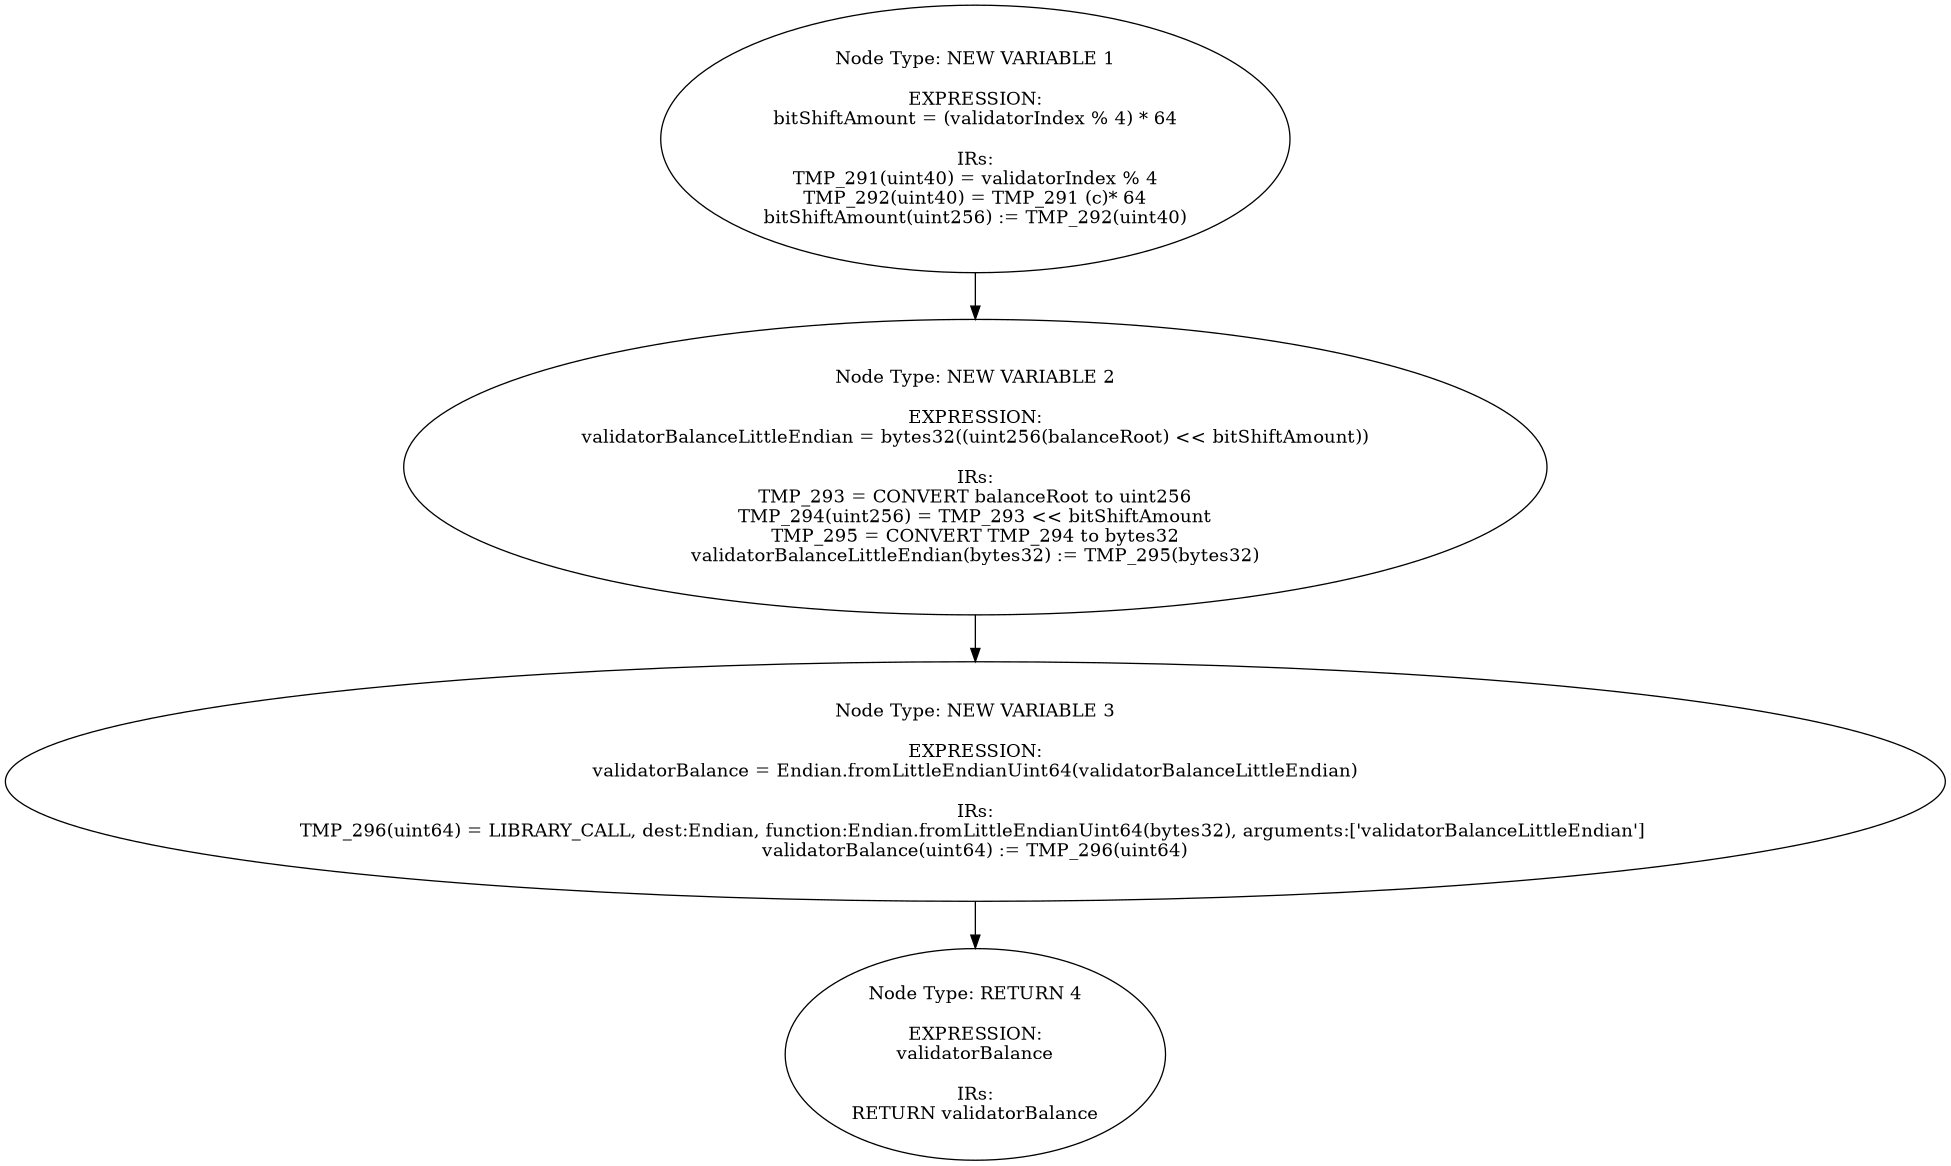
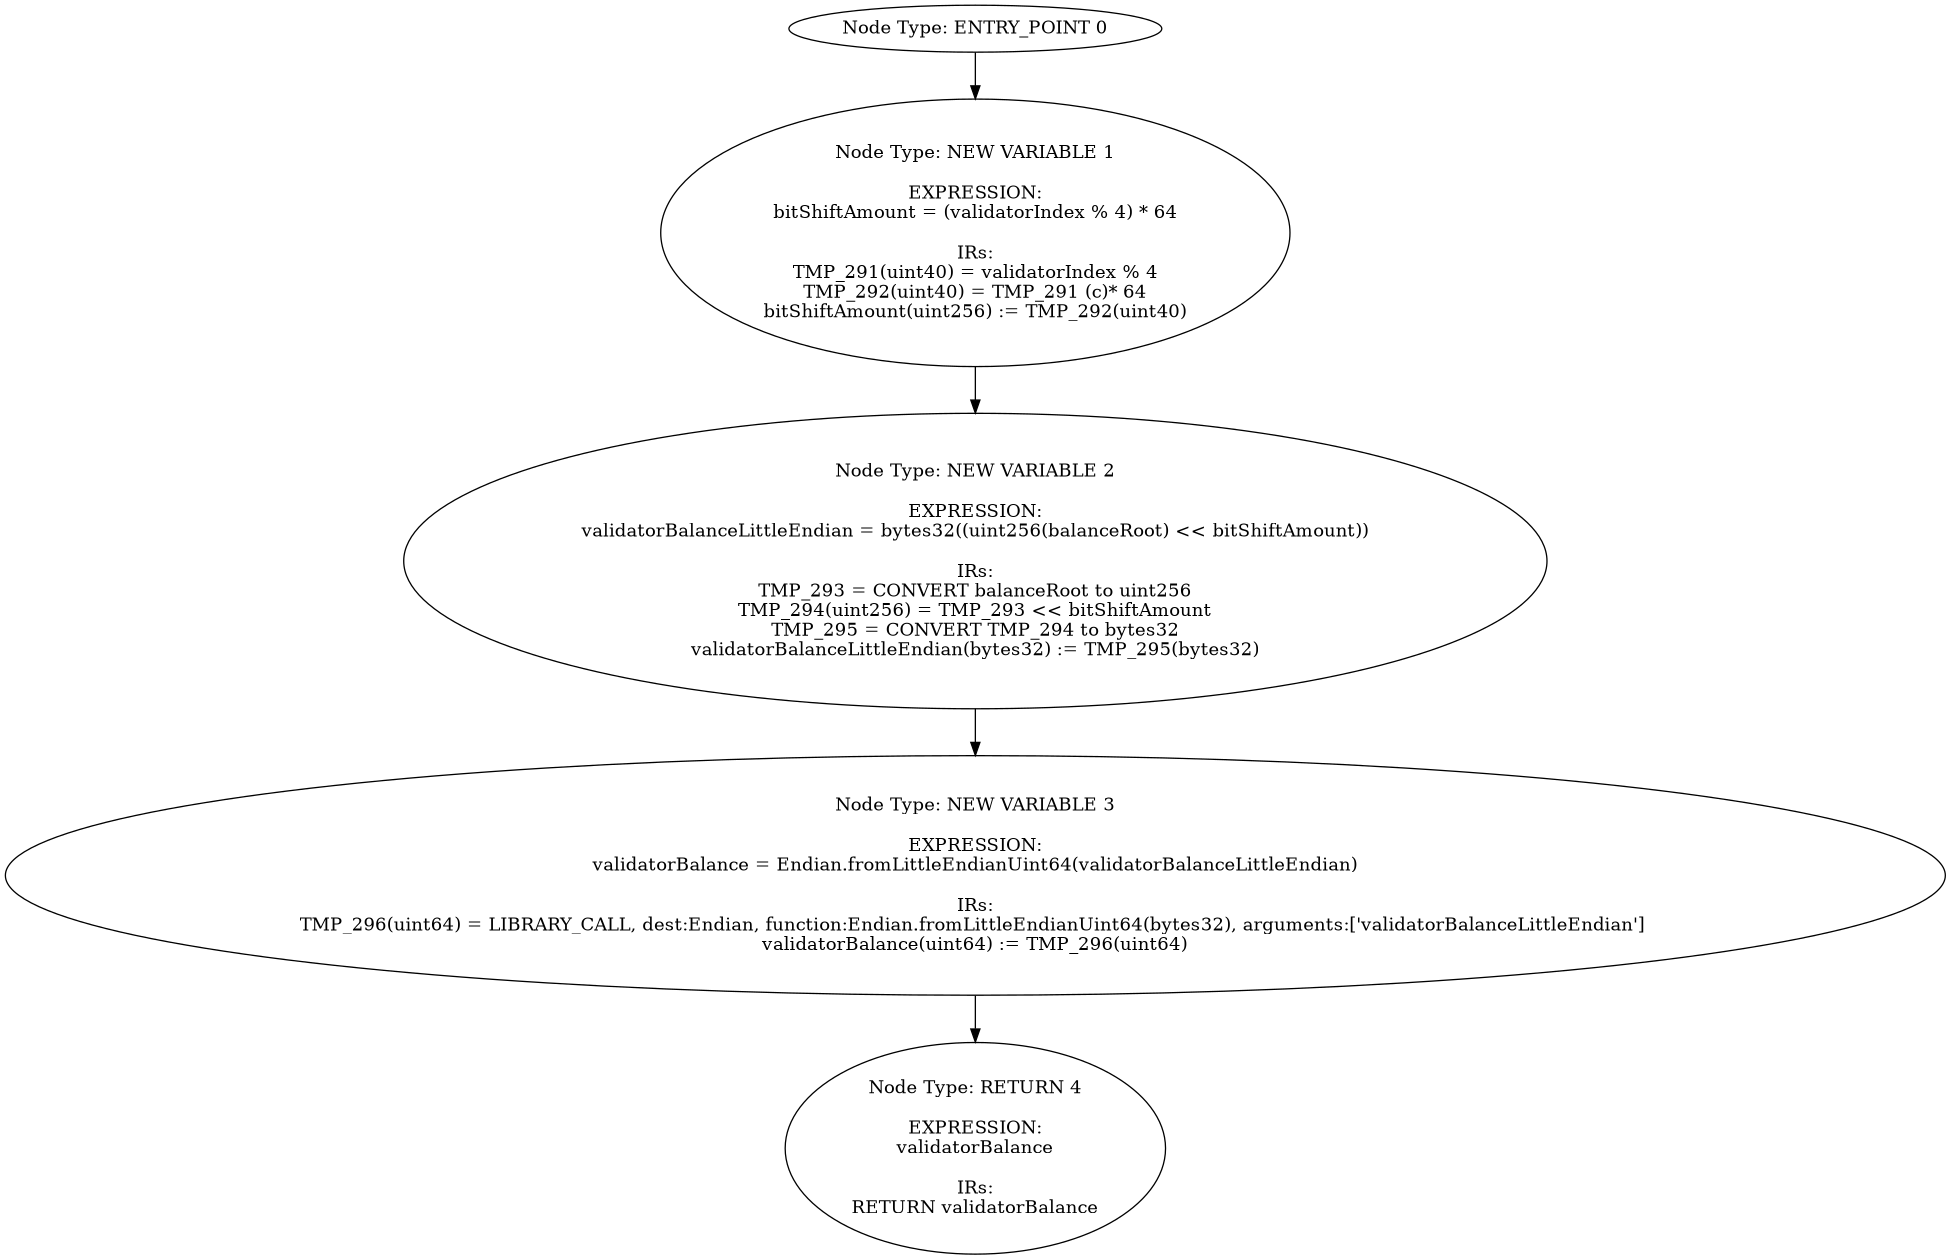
none -> (975, 29)
